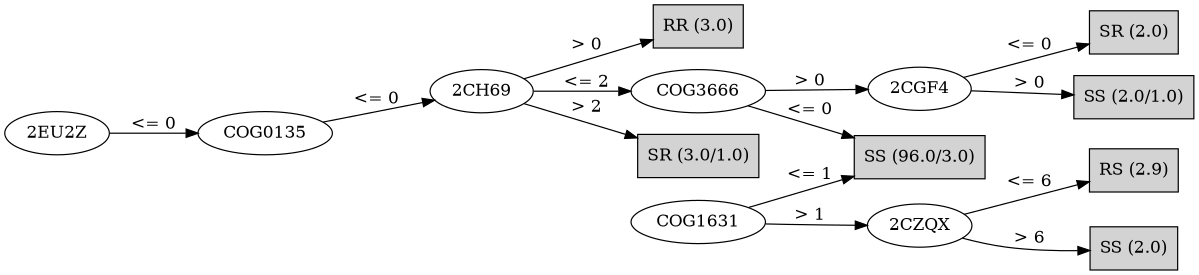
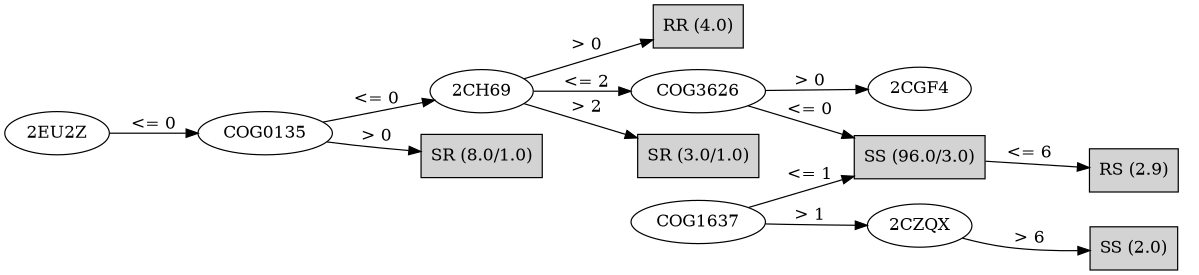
(698, 26) -> (698, 26)
(1134, 32) -> none
(698, 91) -> (698, 91)
(1134, 97) -> none
none -> (482, 156)
(1021, 200) -> (1031, 164)
(698, 222) -> (698, 222)
